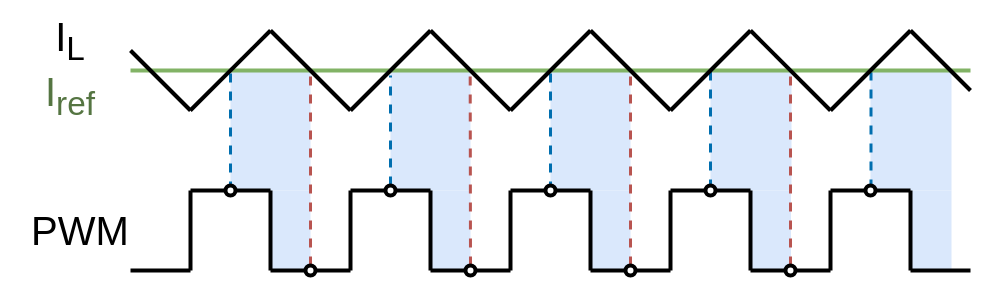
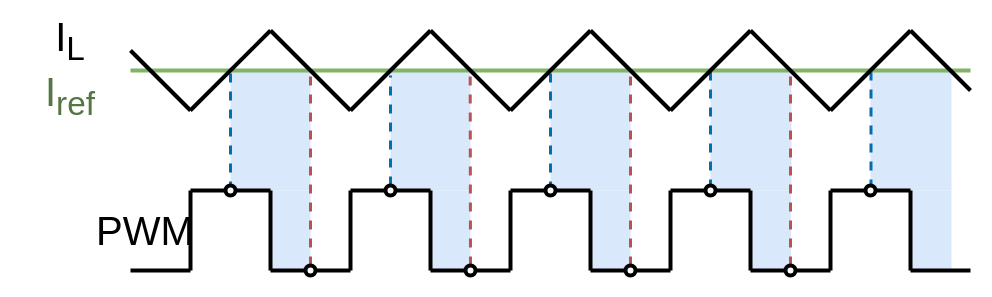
(81, 231) -> (146, 231)
